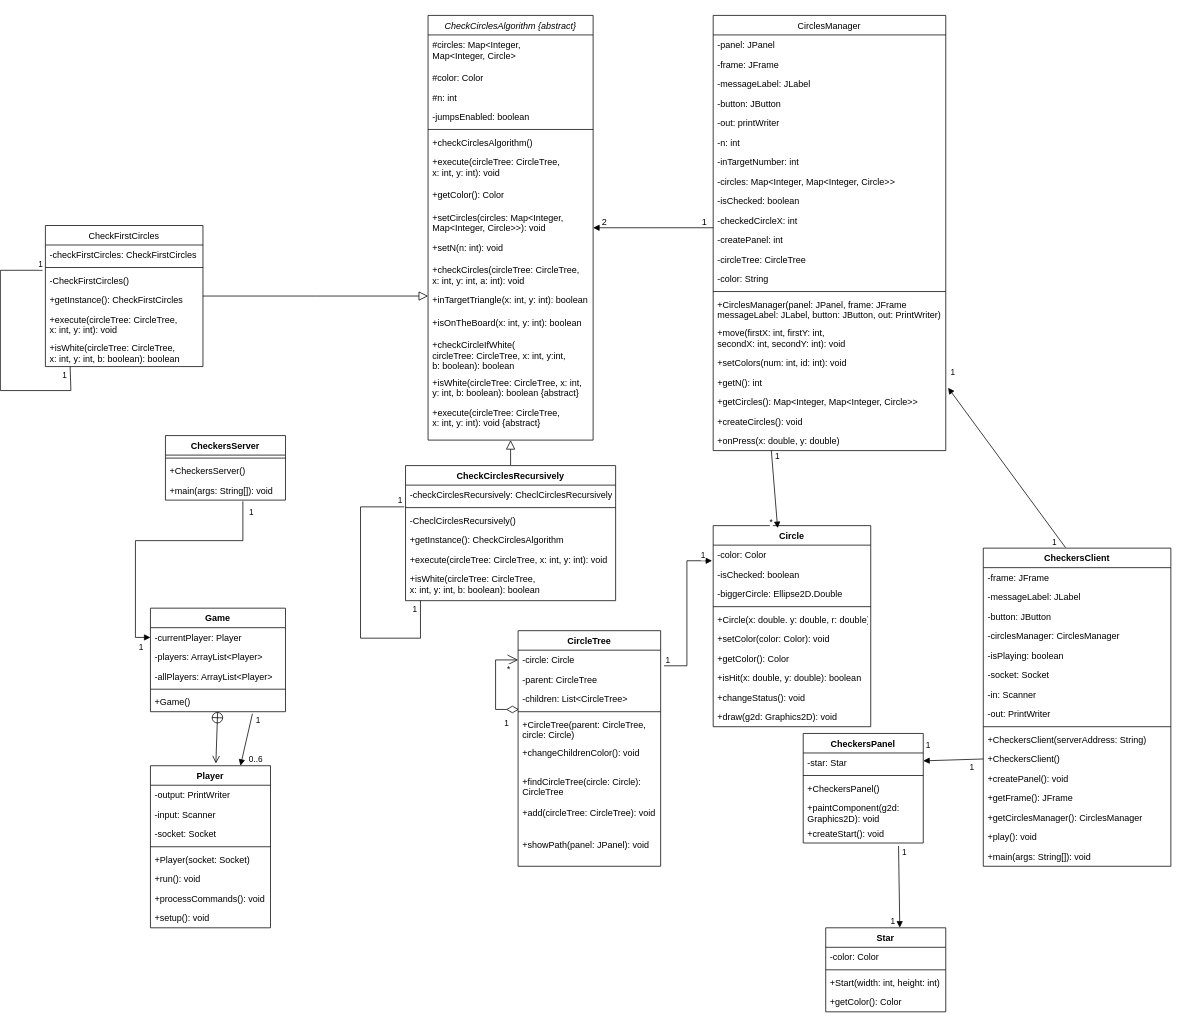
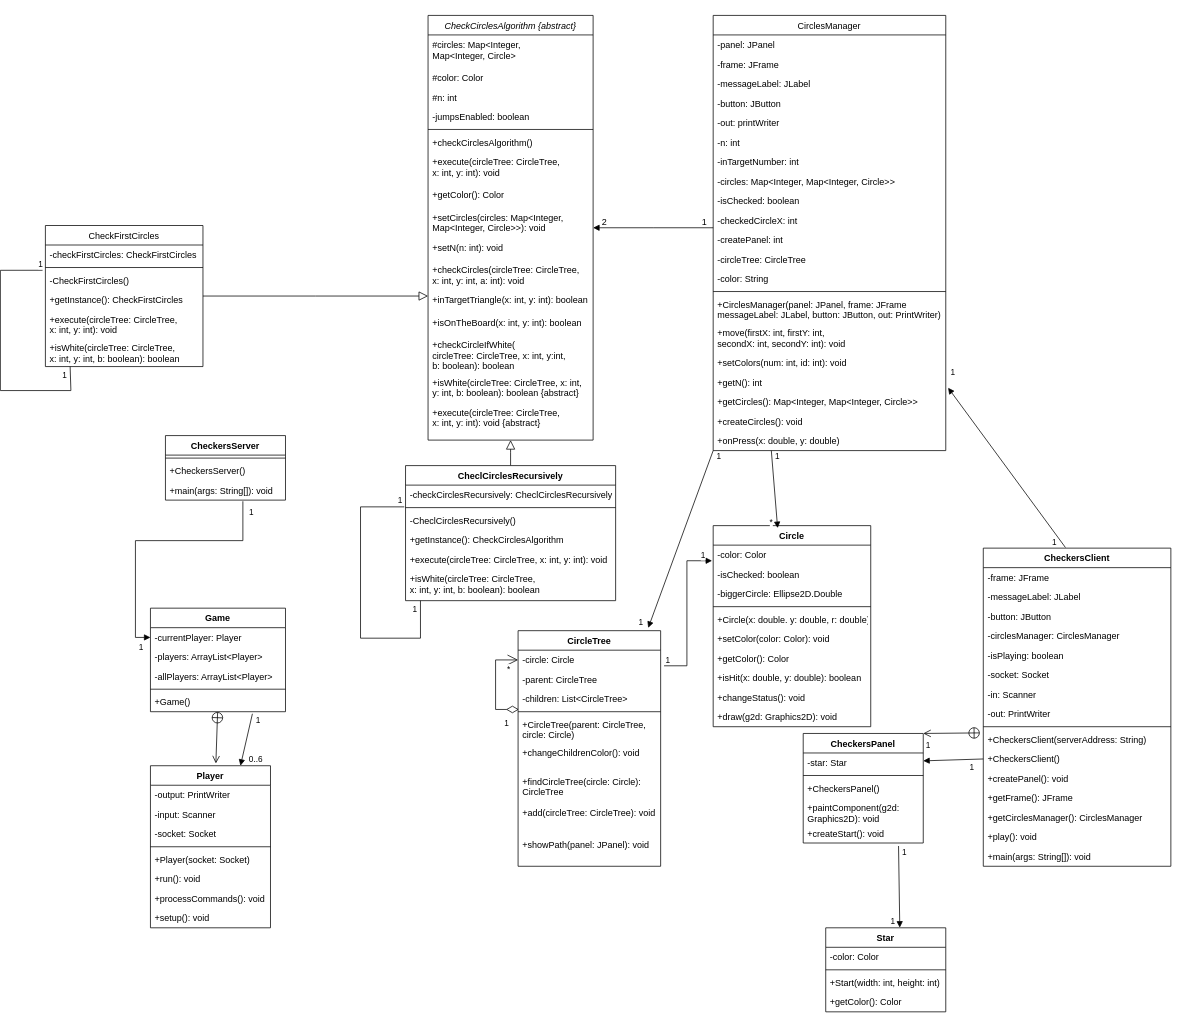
(510, 476) -> (510, 476)
none -> (681, 537)
none -> (947, 733)
